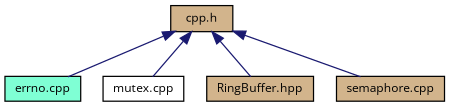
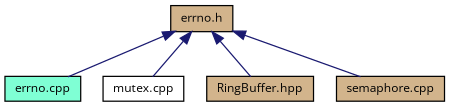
(202, 19) -> (202, 19)
